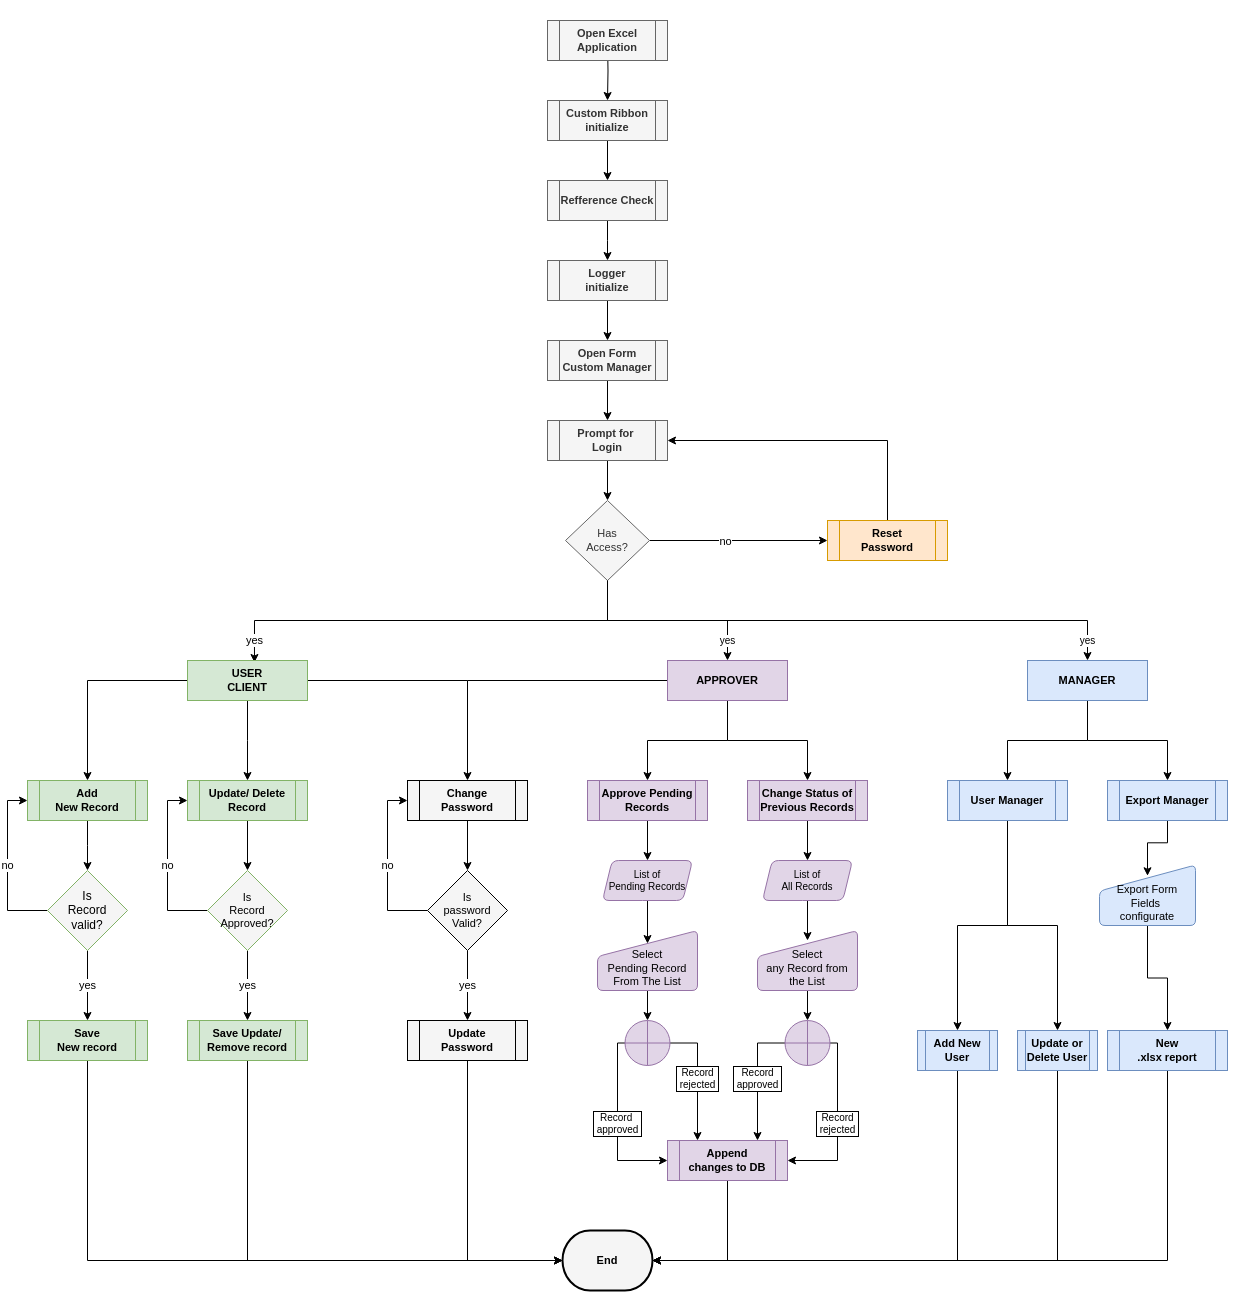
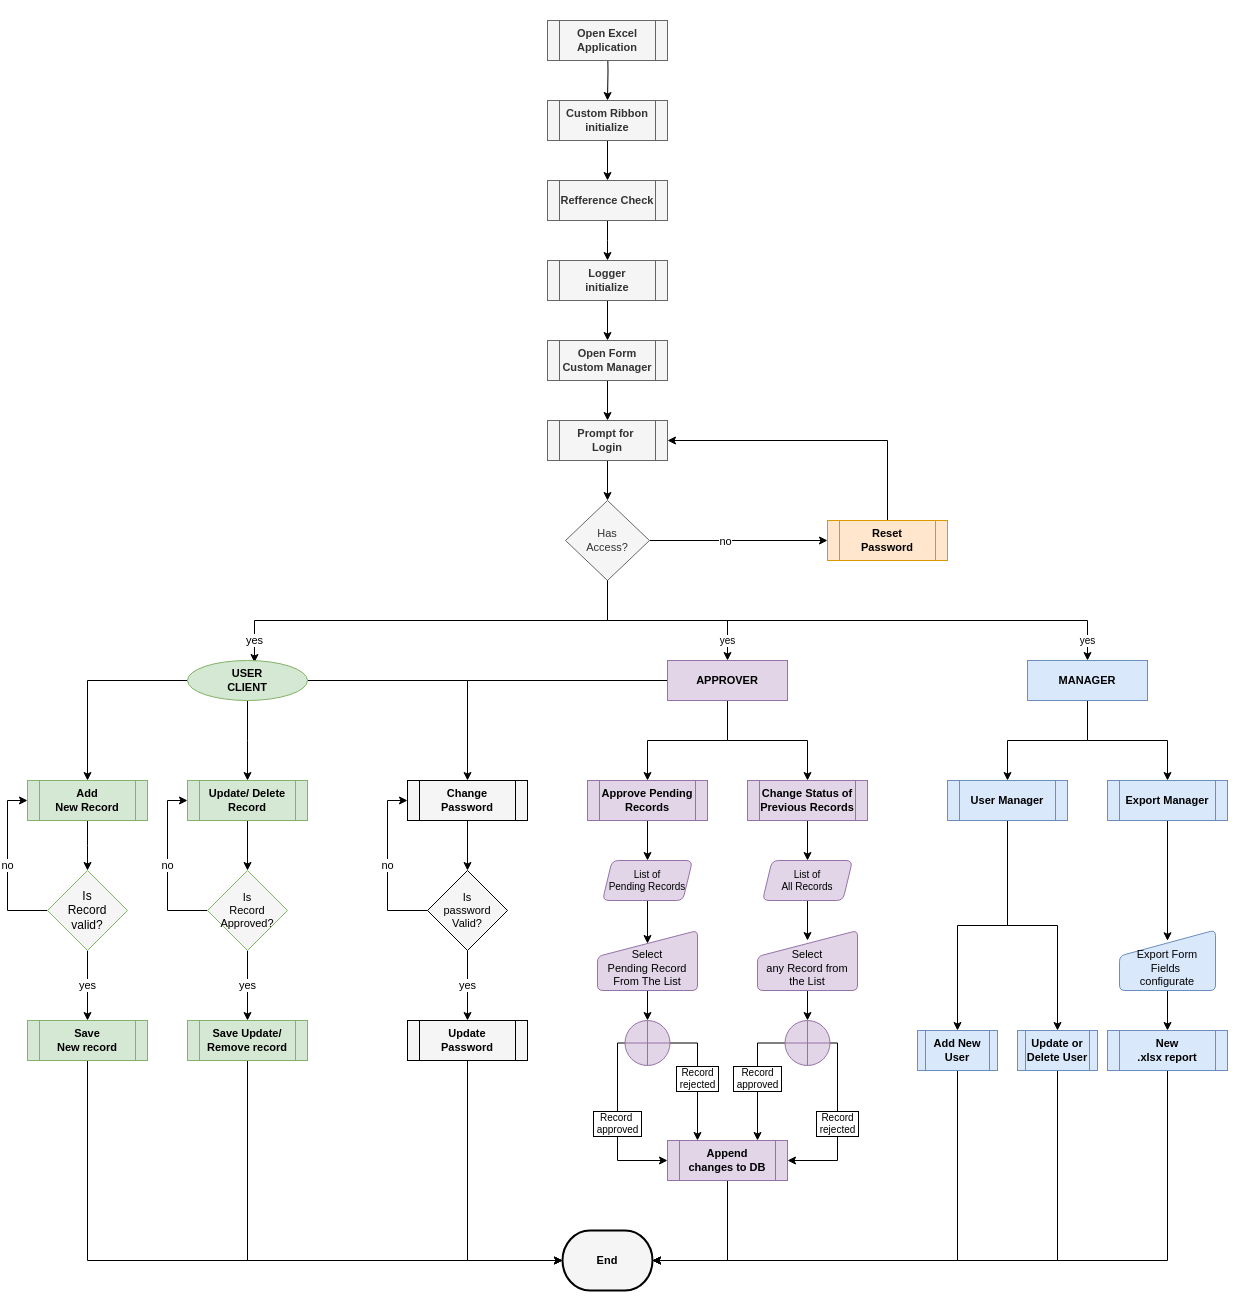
(248, 681) -> (248, 681)
(1148, 895) -> (1168, 960)
